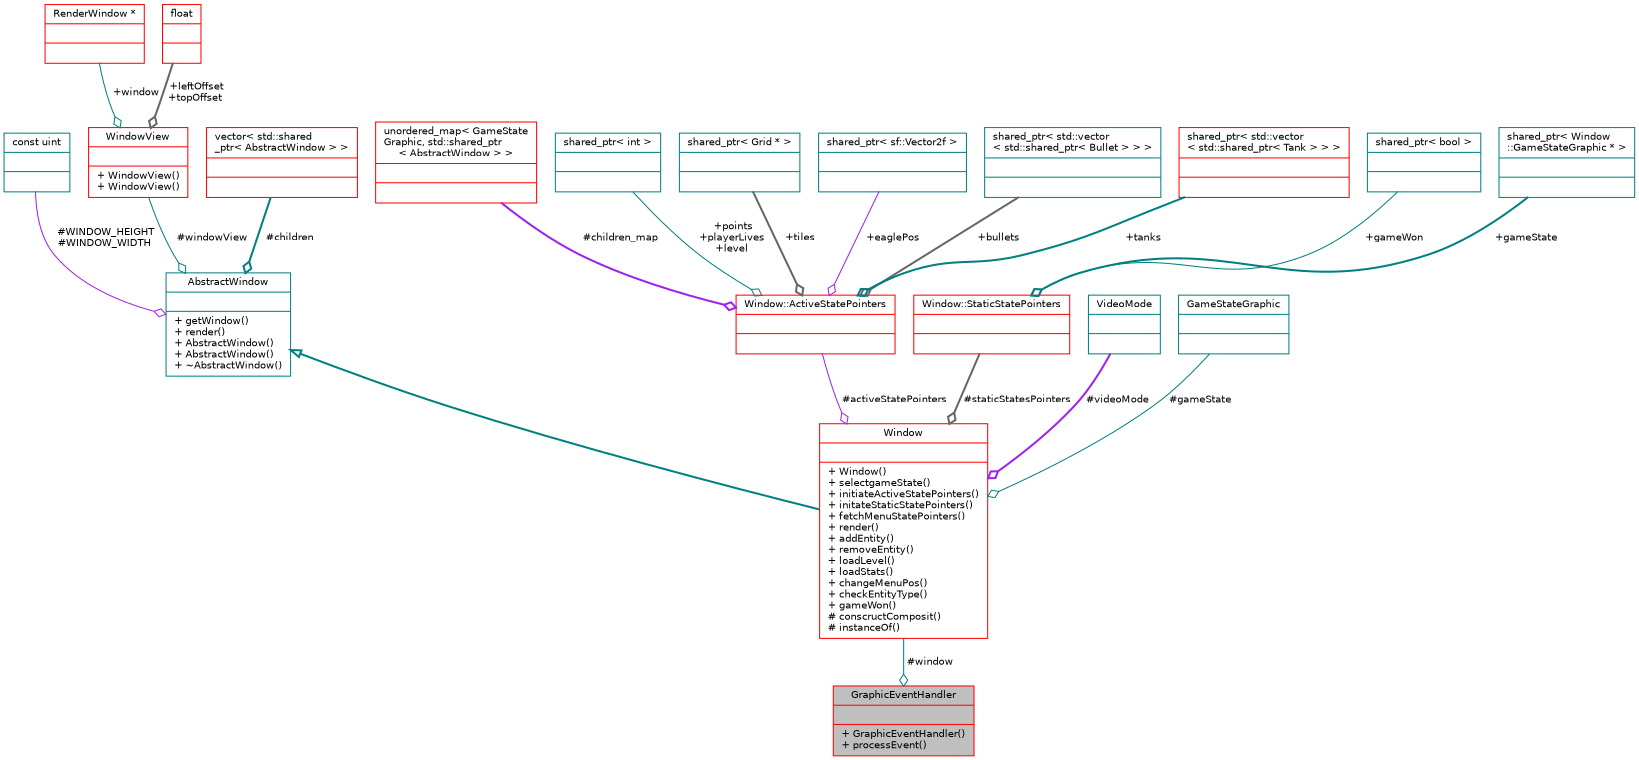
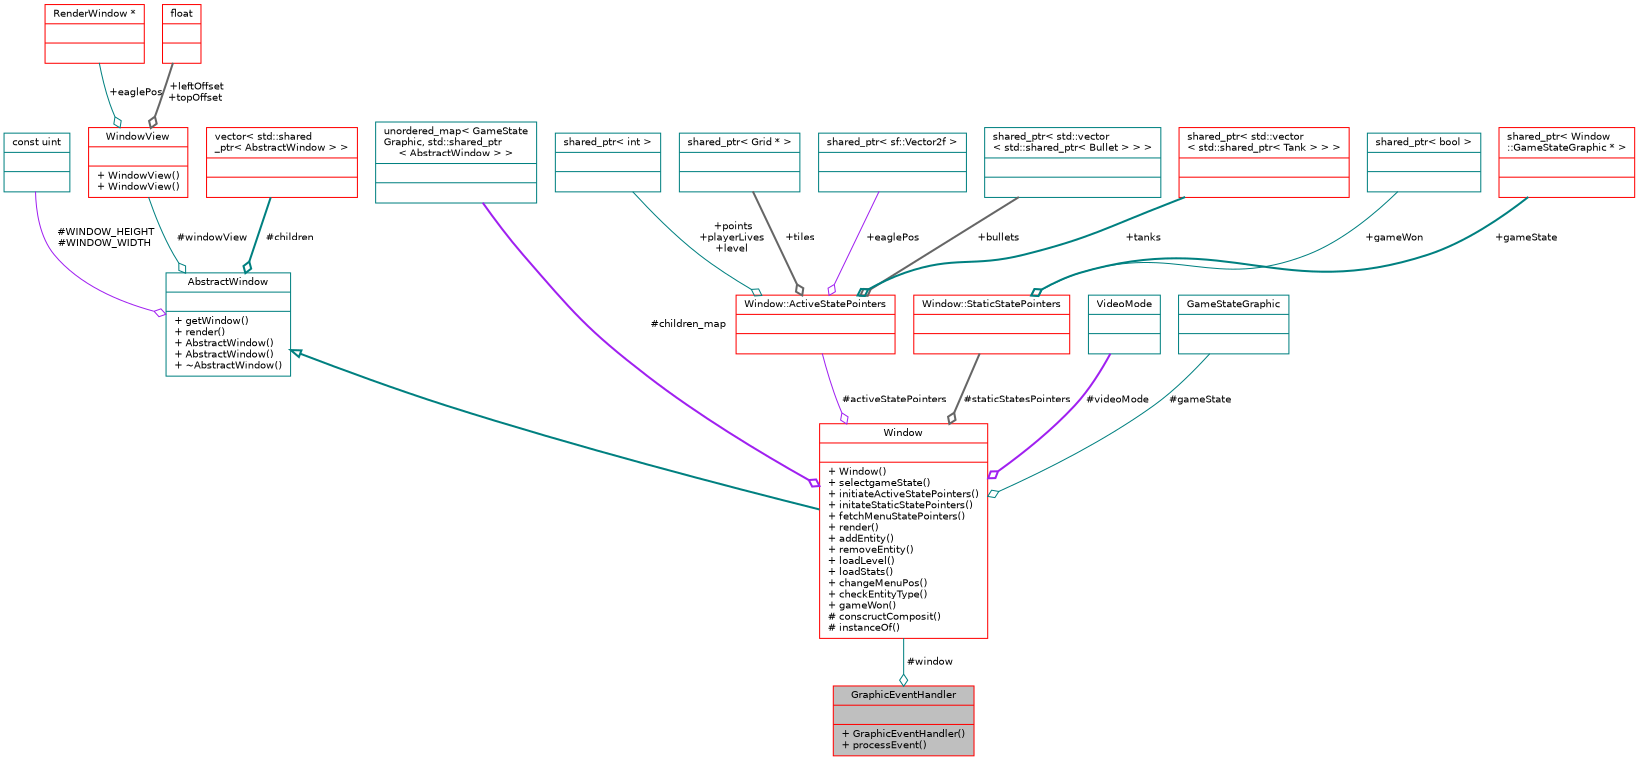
(135, 93) -> (135, 93)
(456, 163) -> (456, 163)
(1567, 163) -> (1567, 163)
(606, 267) -> (629, 361)
